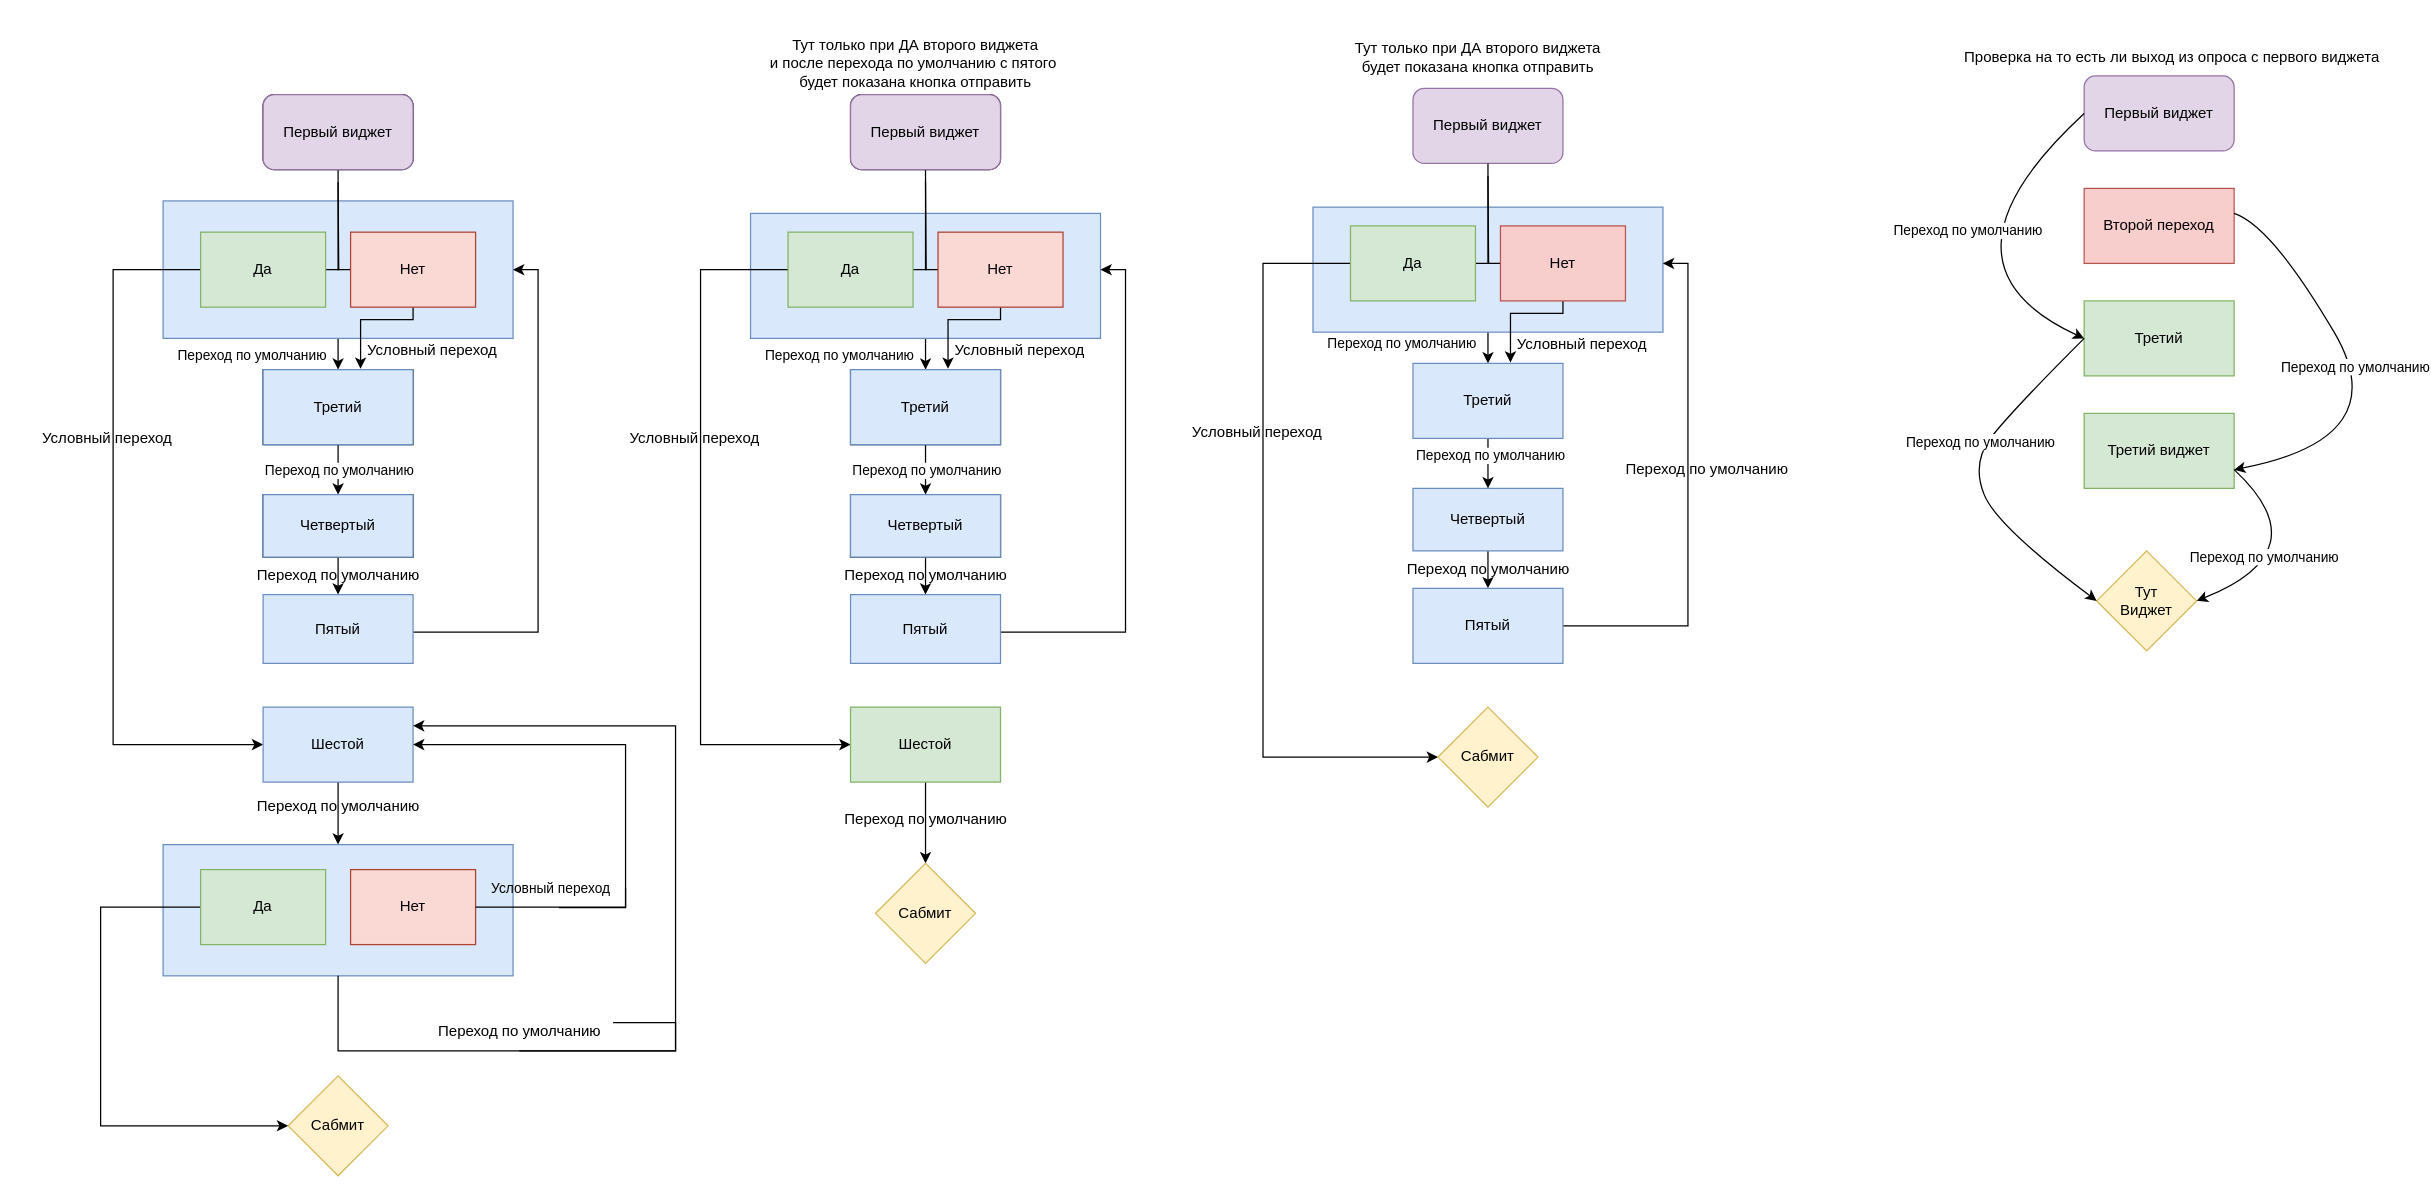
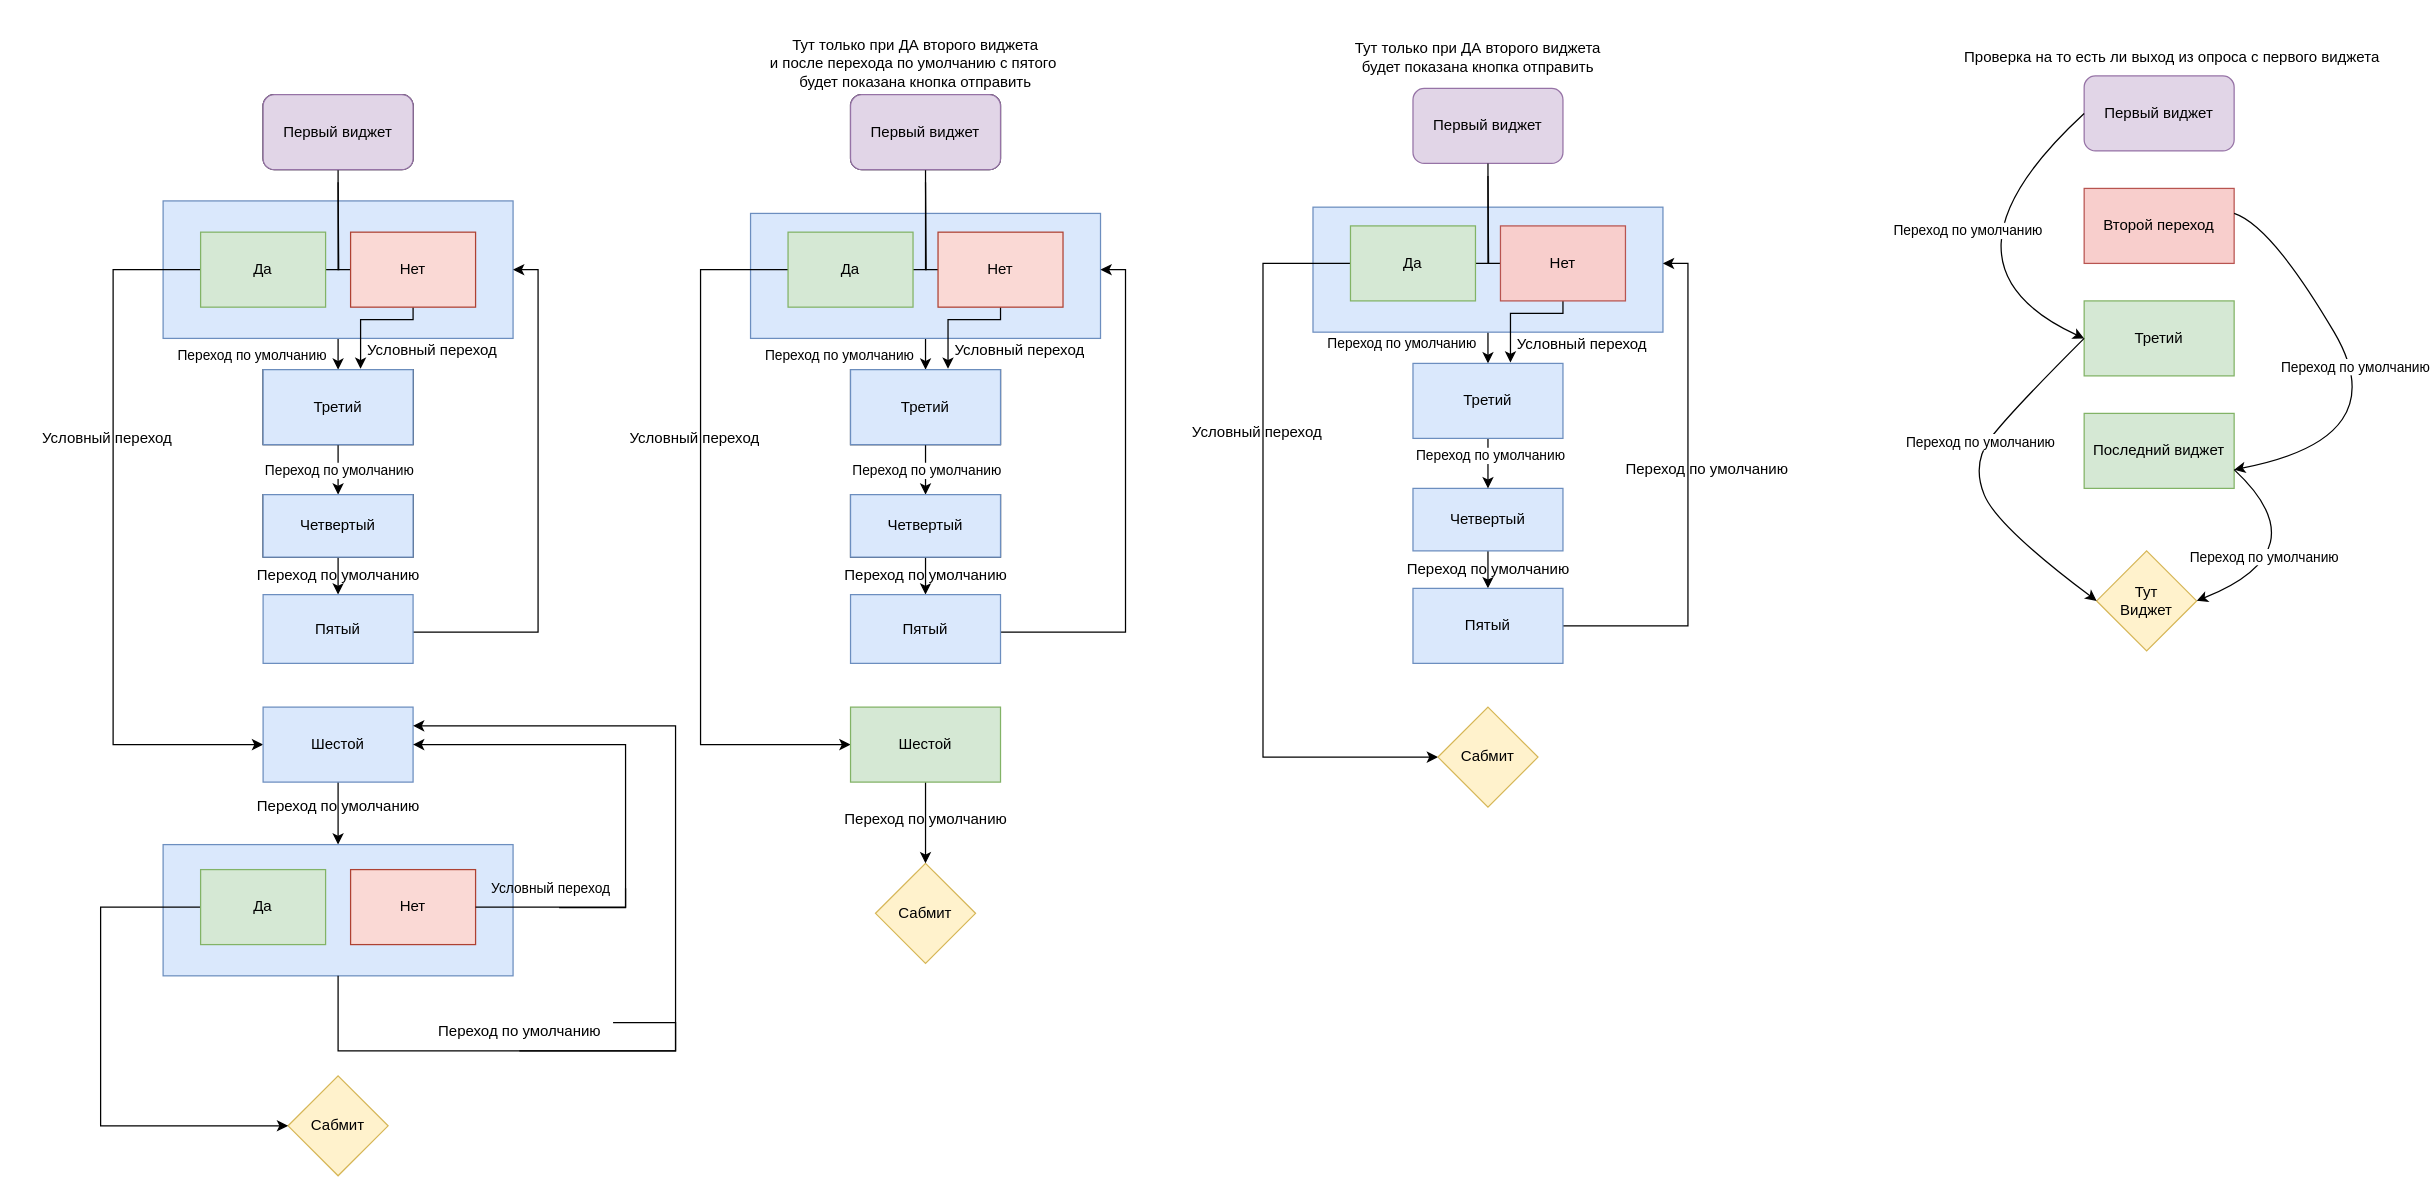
(2159, 451) -> (2159, 451)
